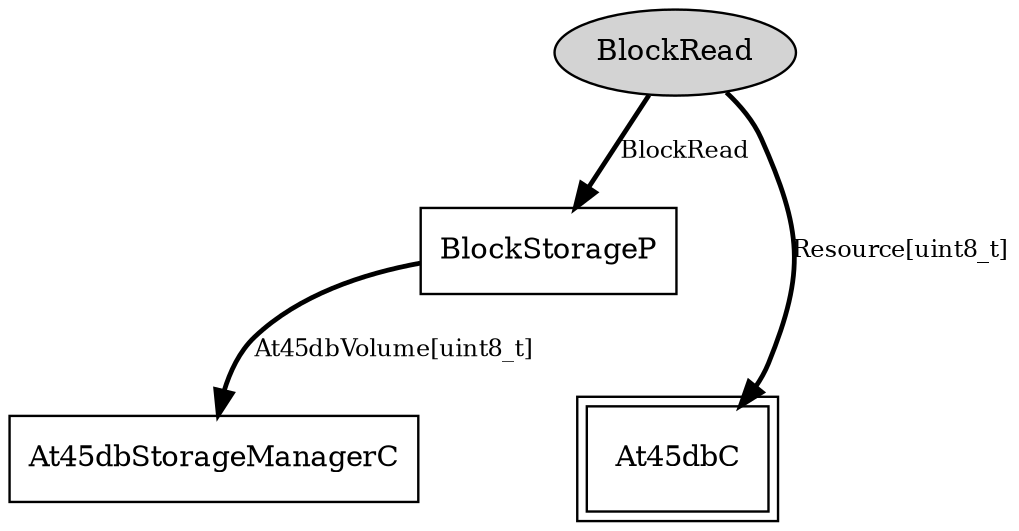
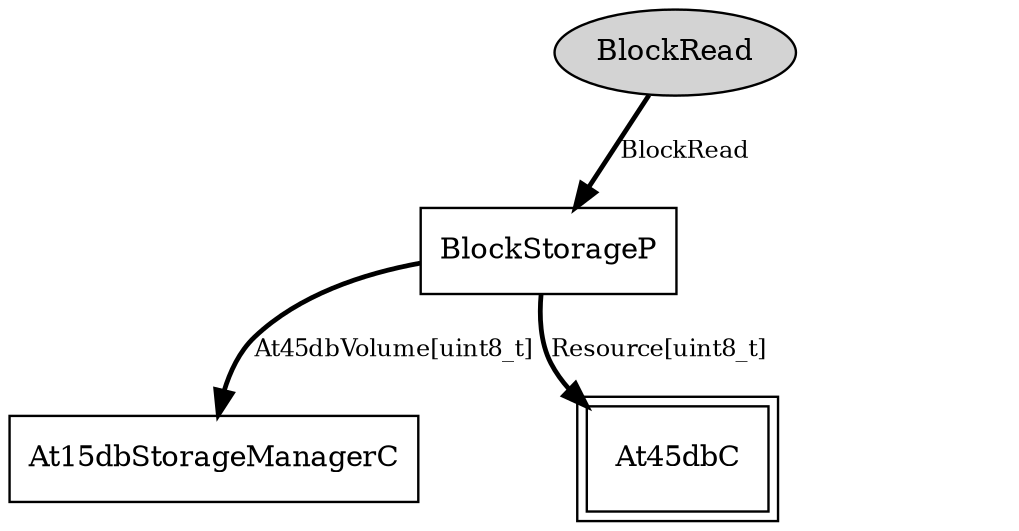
(792, 235) -> (544, 345)
(214, 459) -> (214, 459)
